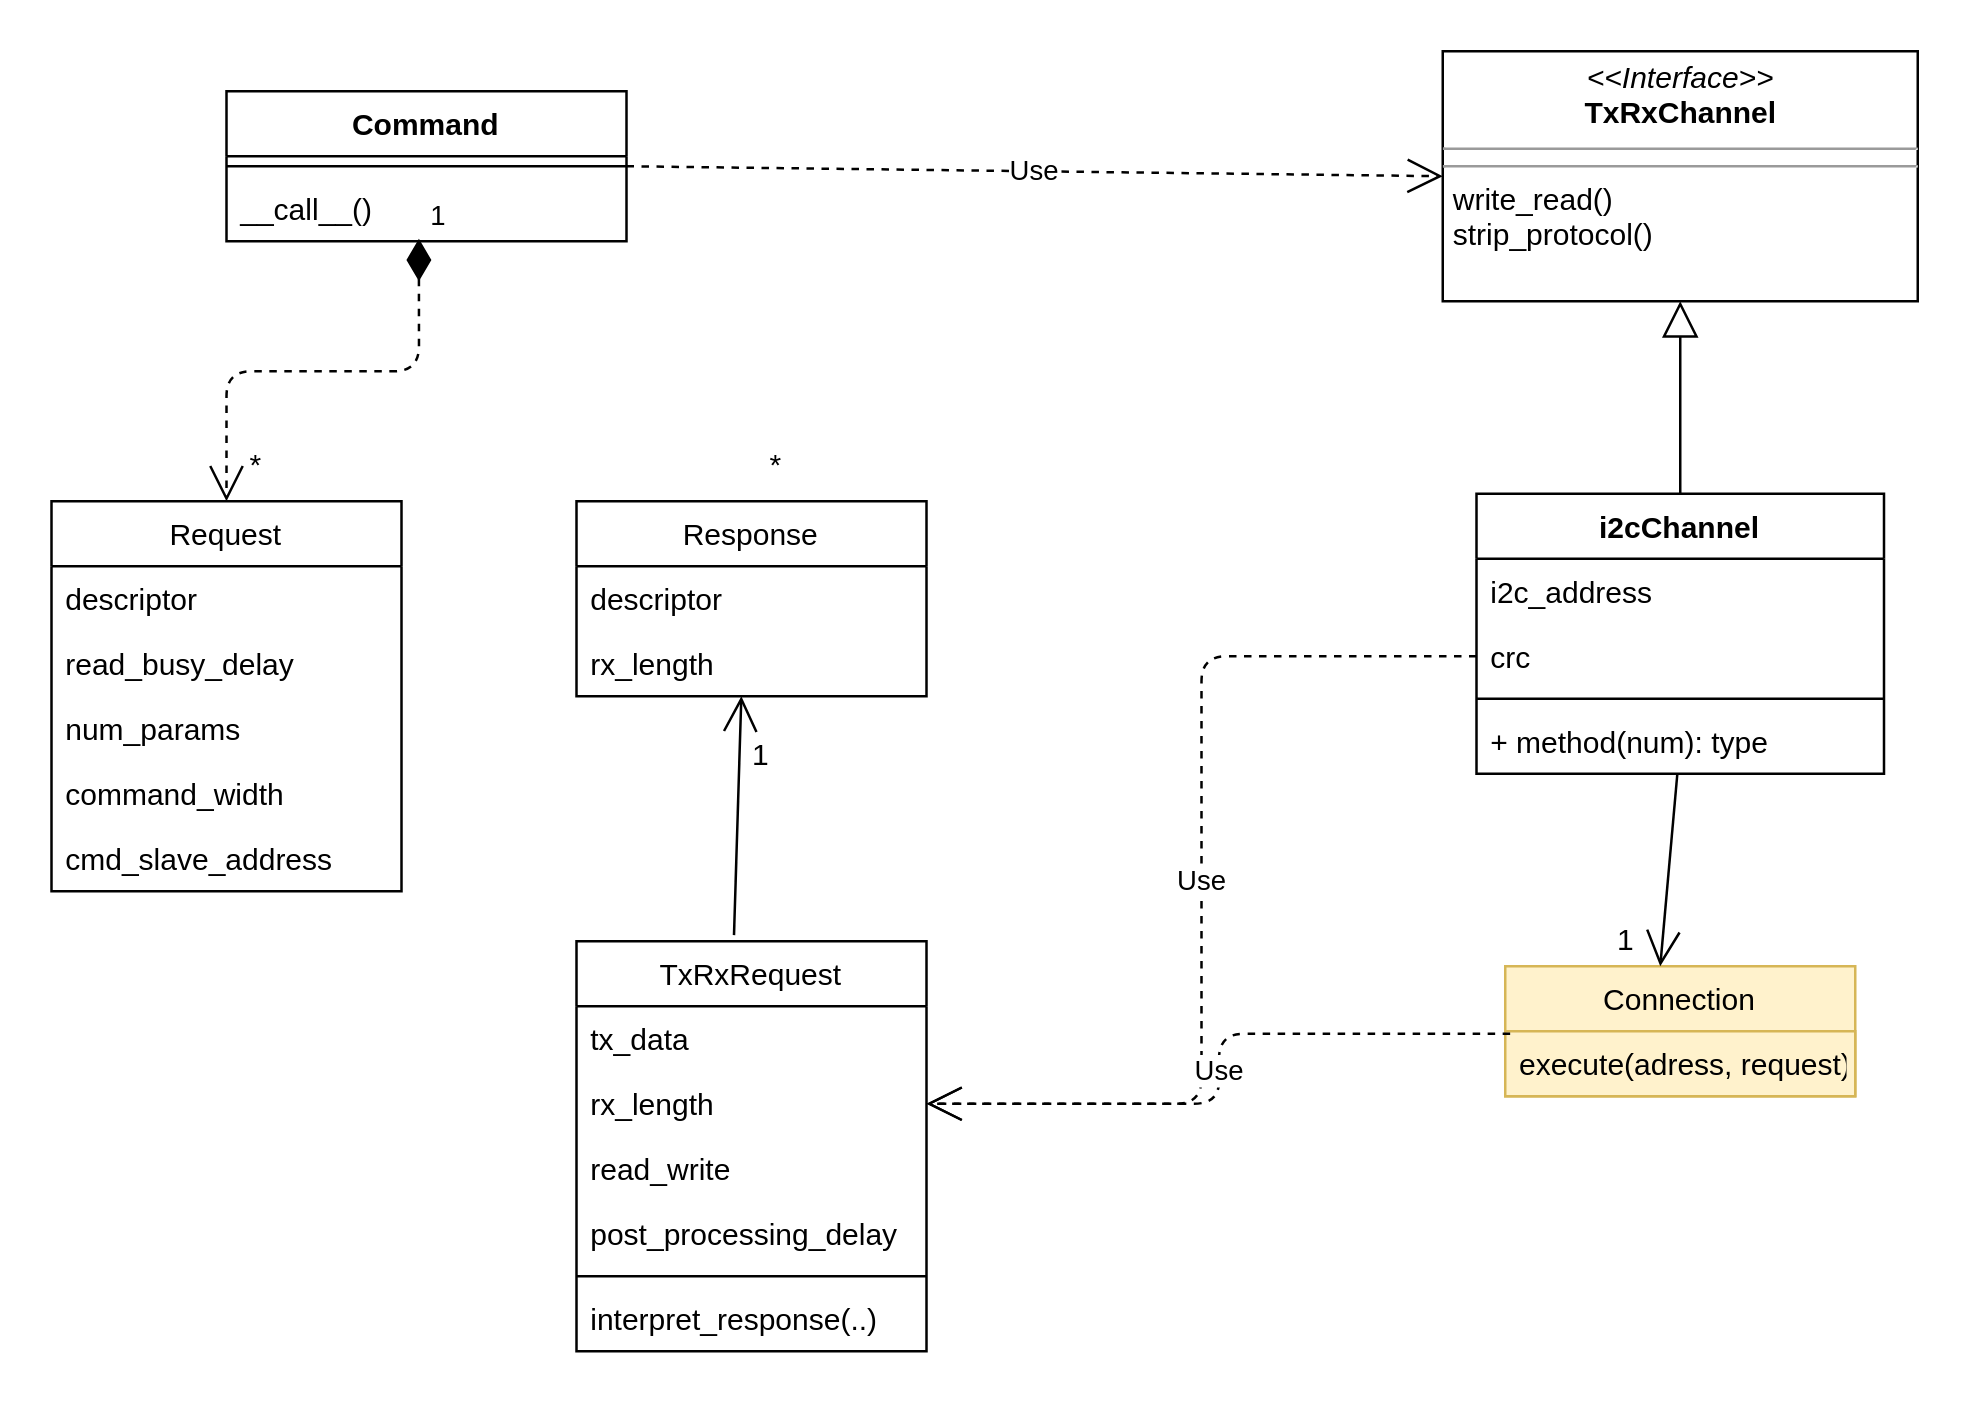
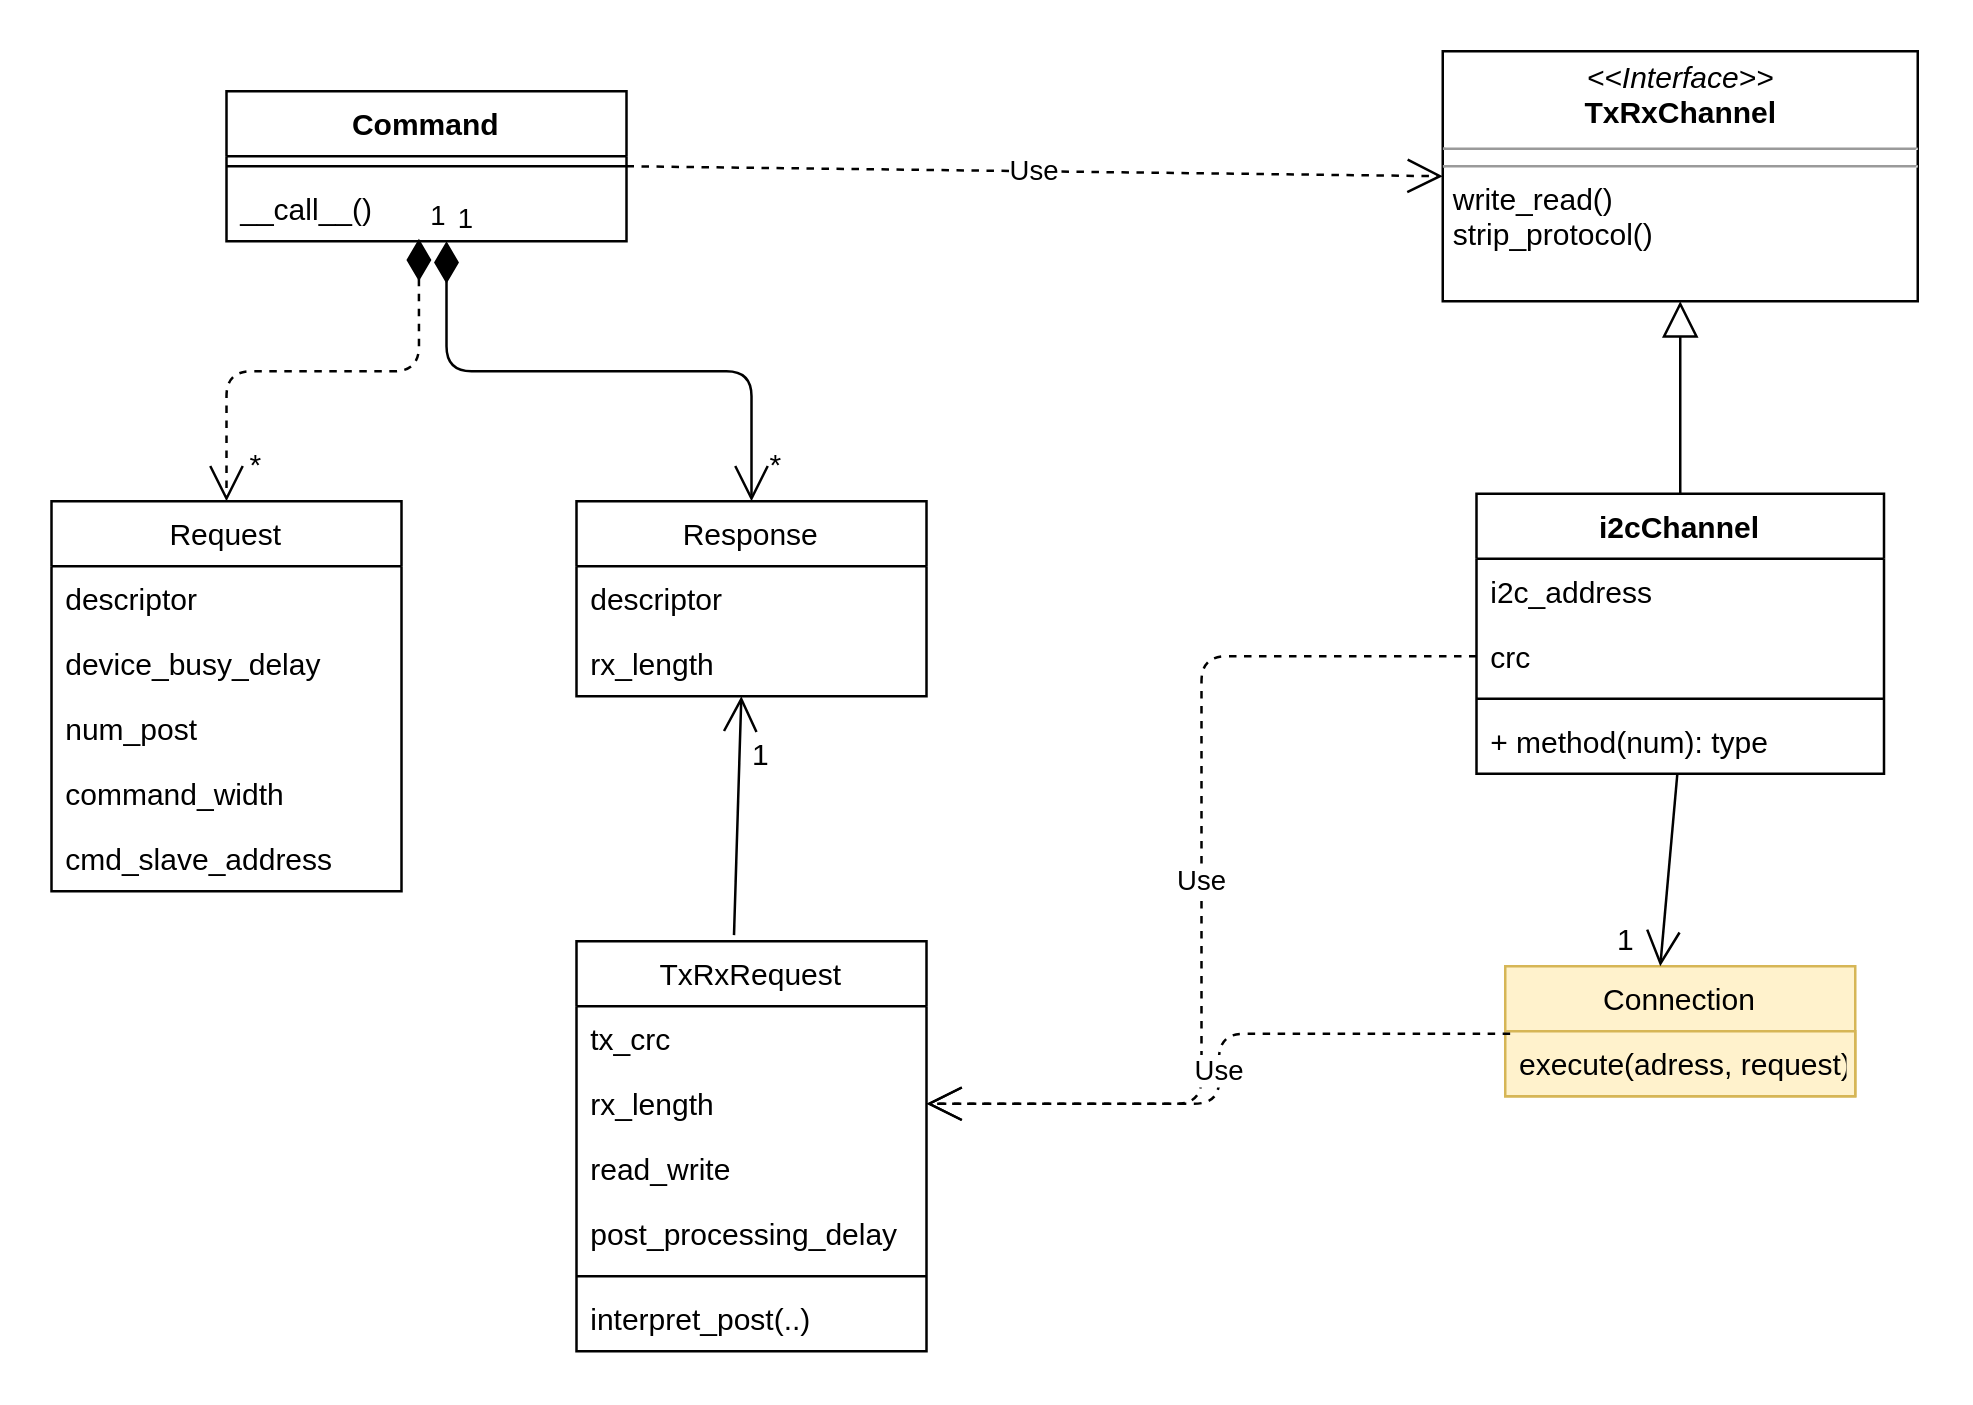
none -> (615, 371)
(187, 665) -> (200, 665)
(149, 730) -> (132, 730)
(649, 1040) -> (640, 1040)
(763, 1320) -> (730, 1320)
